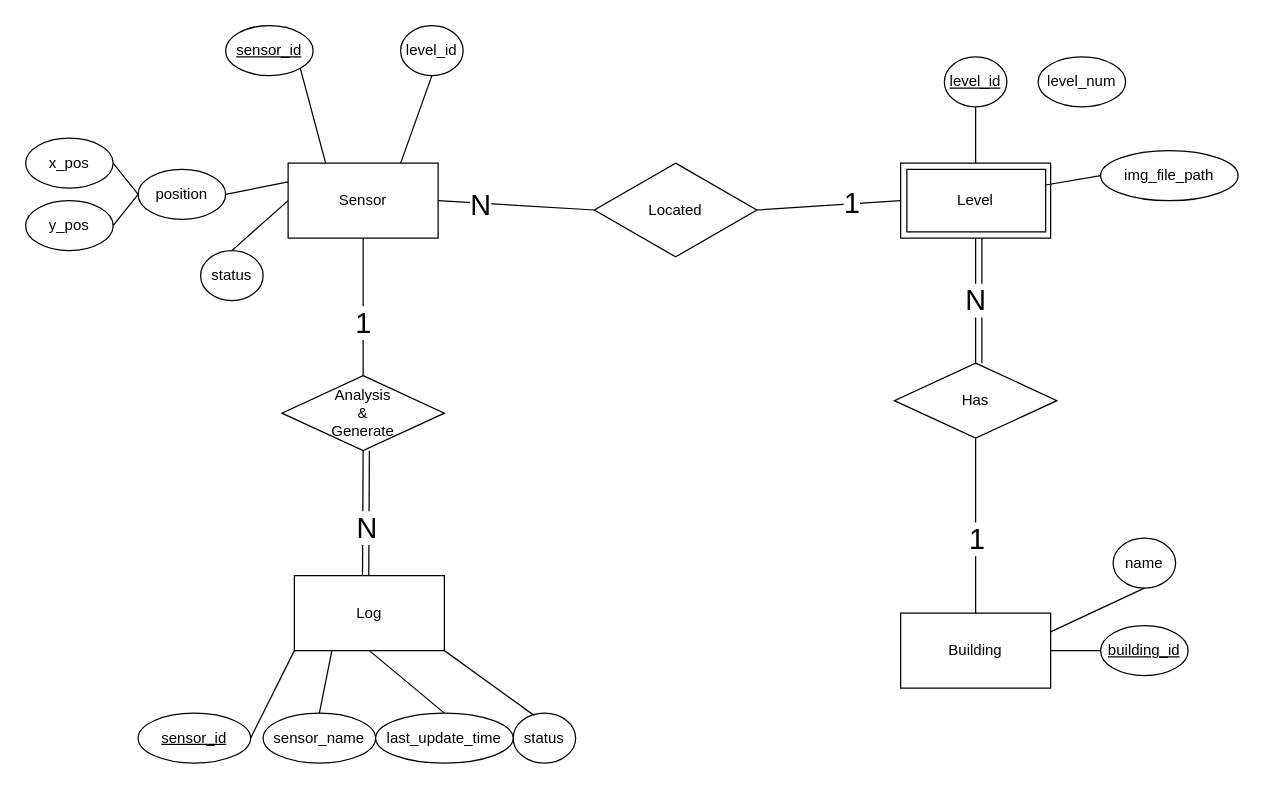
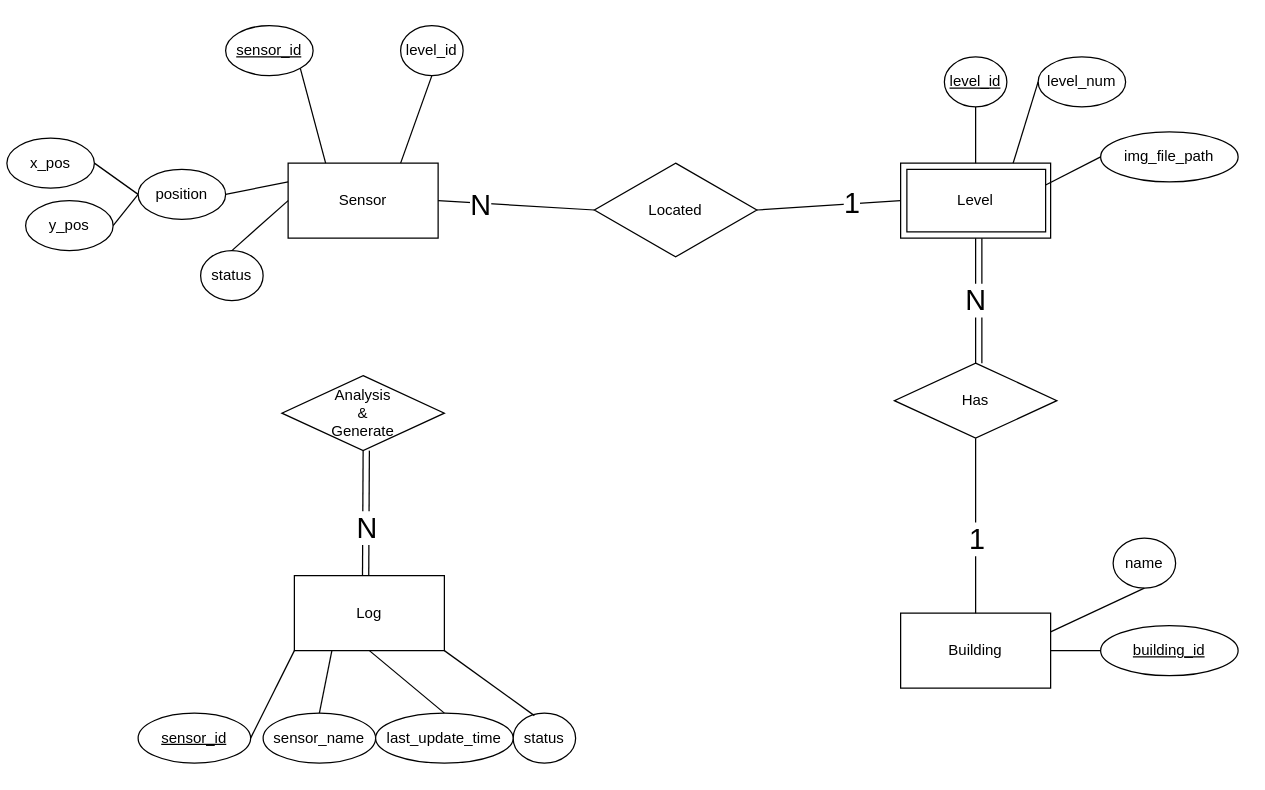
none -> (1025, 123)
(69, 163) -> (51, 163)
(1169, 176) -> (1169, 157)
(363, 307) -> none
(1144, 651) -> (1169, 651)
